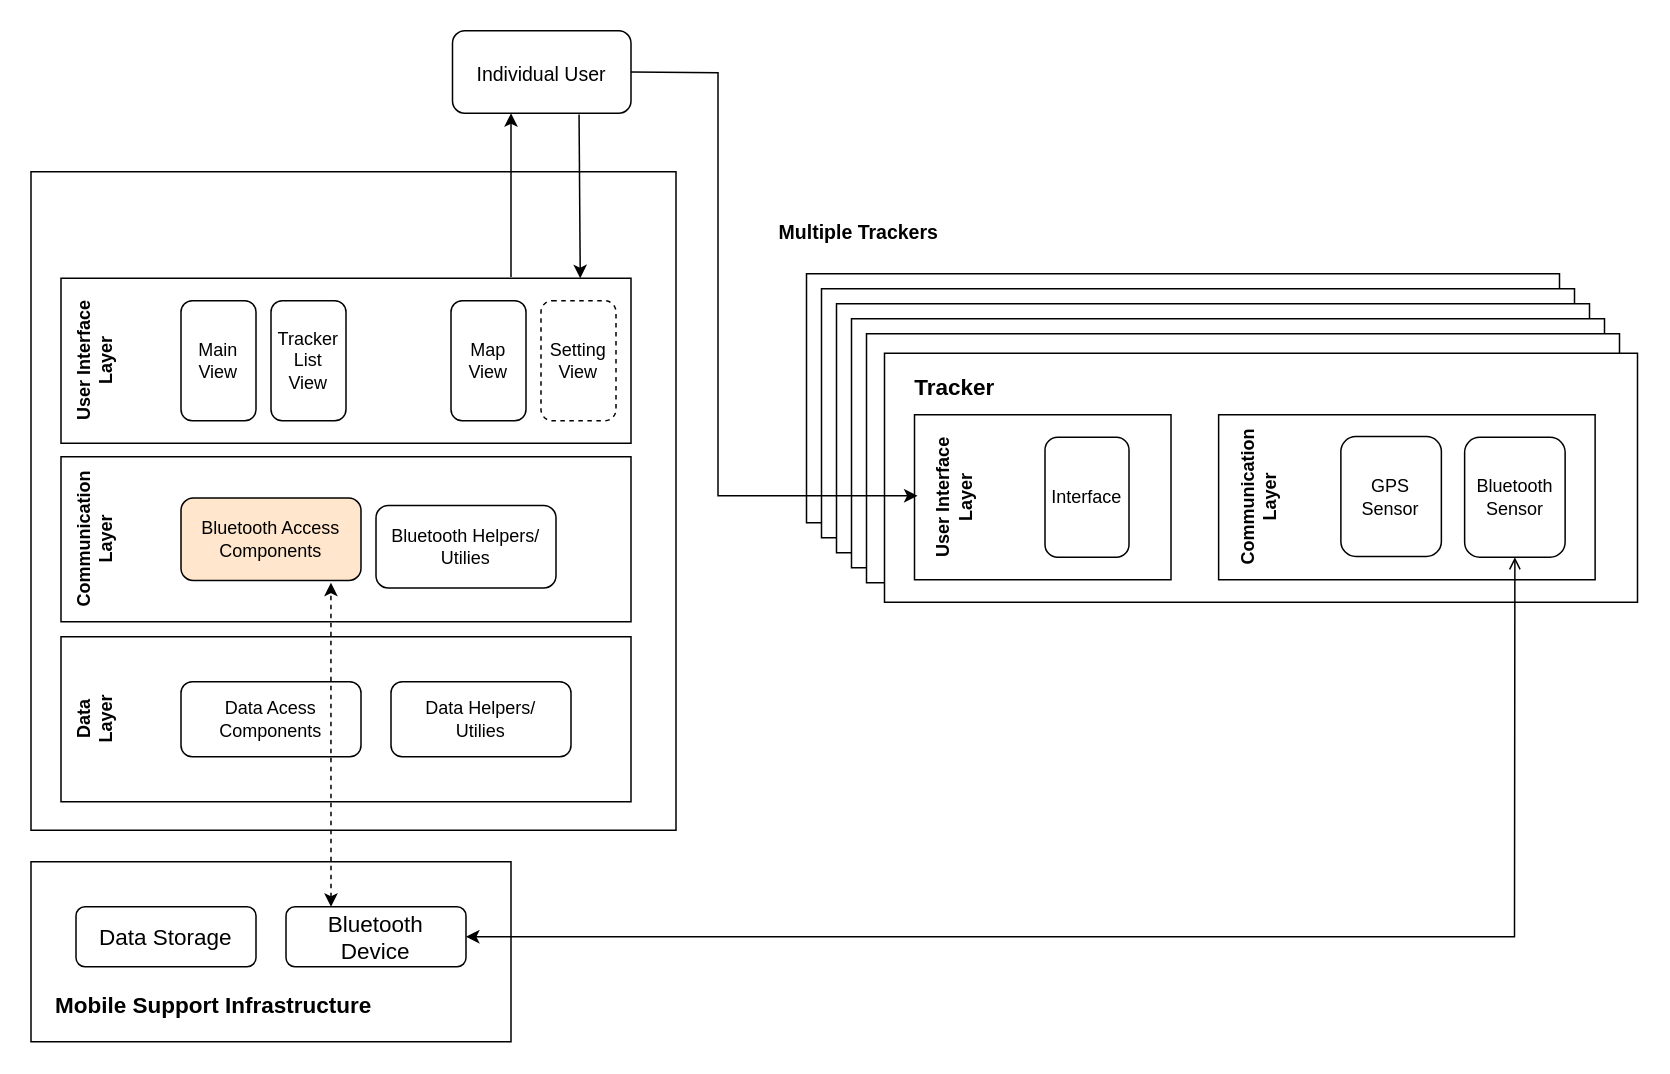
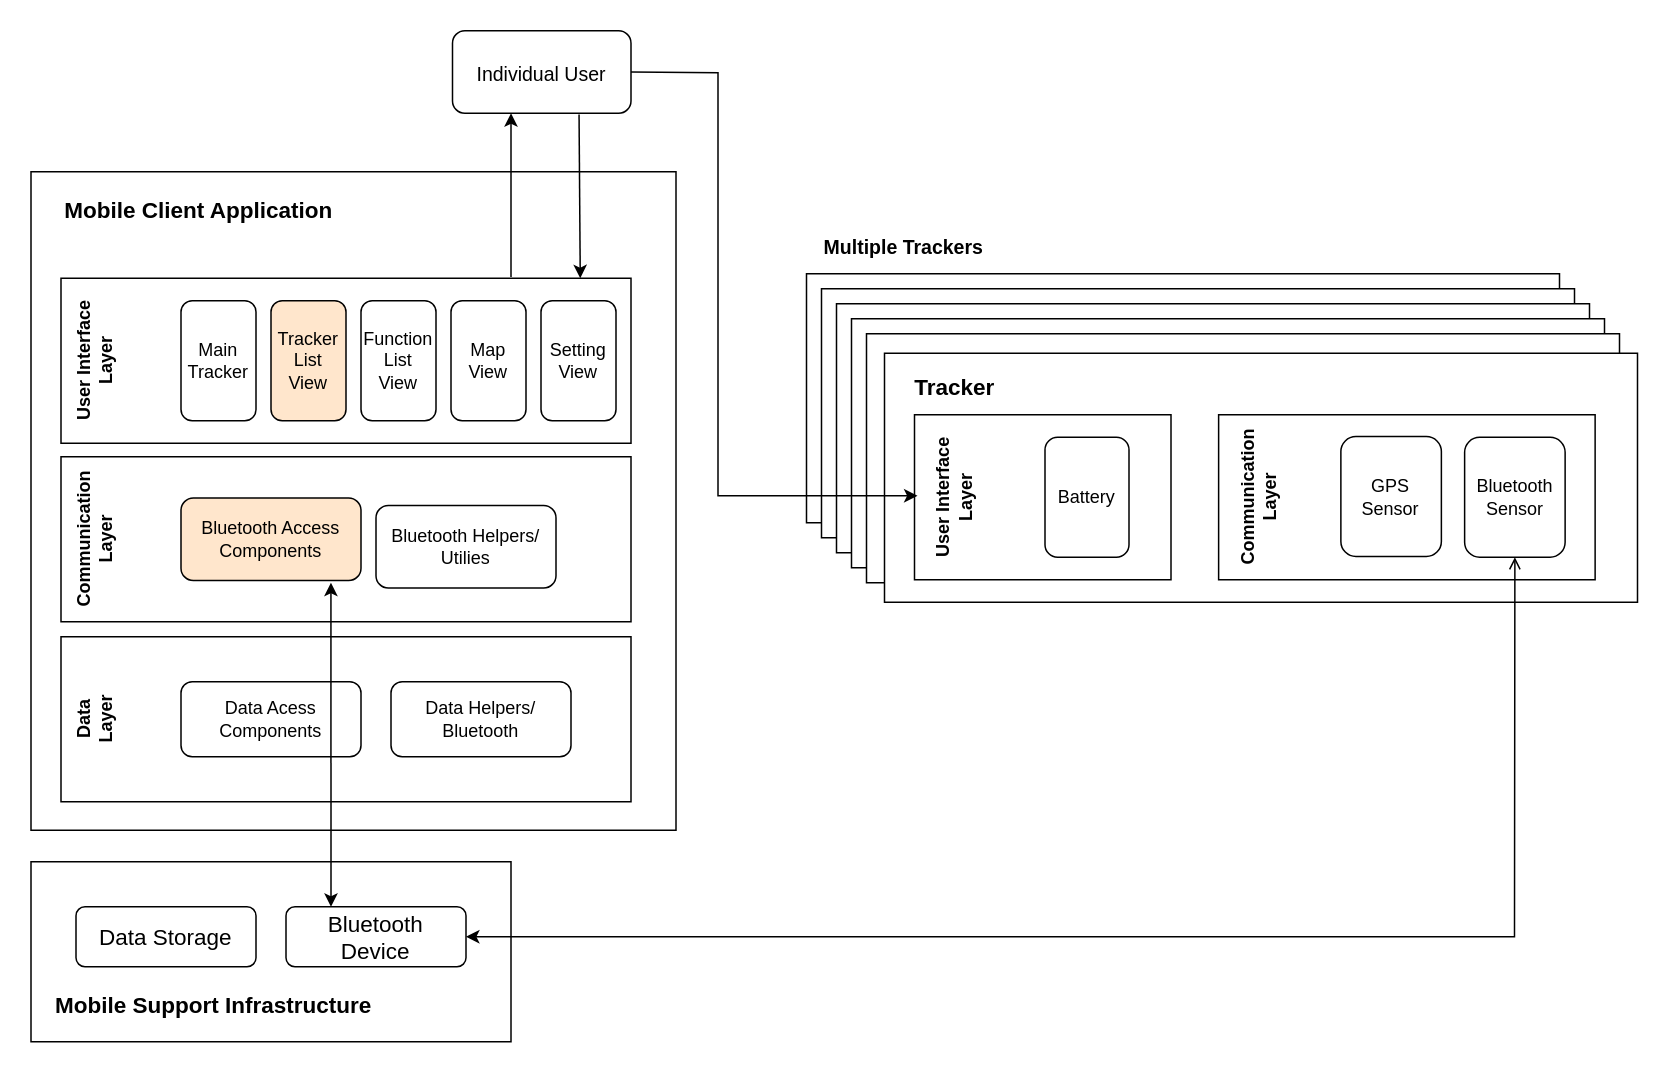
none -> (198, 209)
(859, 232) -> (904, 247)
(218, 361) -> (218, 361)
(308, 361) -> (308, 361)
none -> (398, 361)
(578, 361) -> (578, 361)
(1087, 497) -> (1087, 497)
(481, 719) -> (481, 719)
(331, 744) -> (331, 744)
